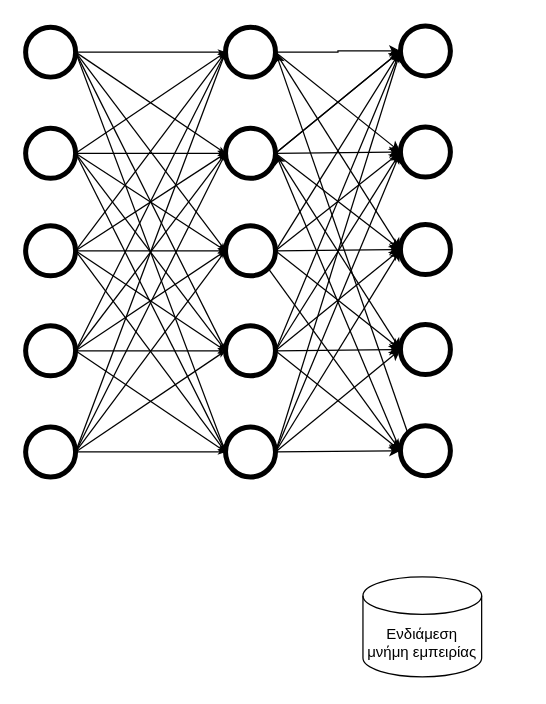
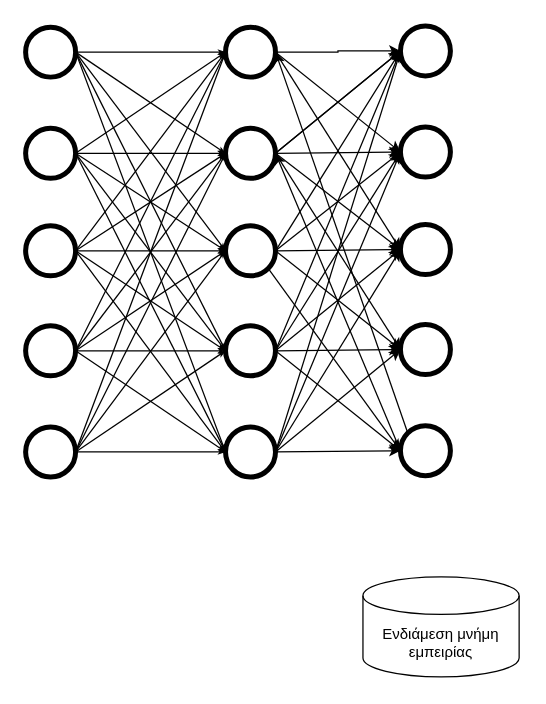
(423, 627) -> (441, 627)
